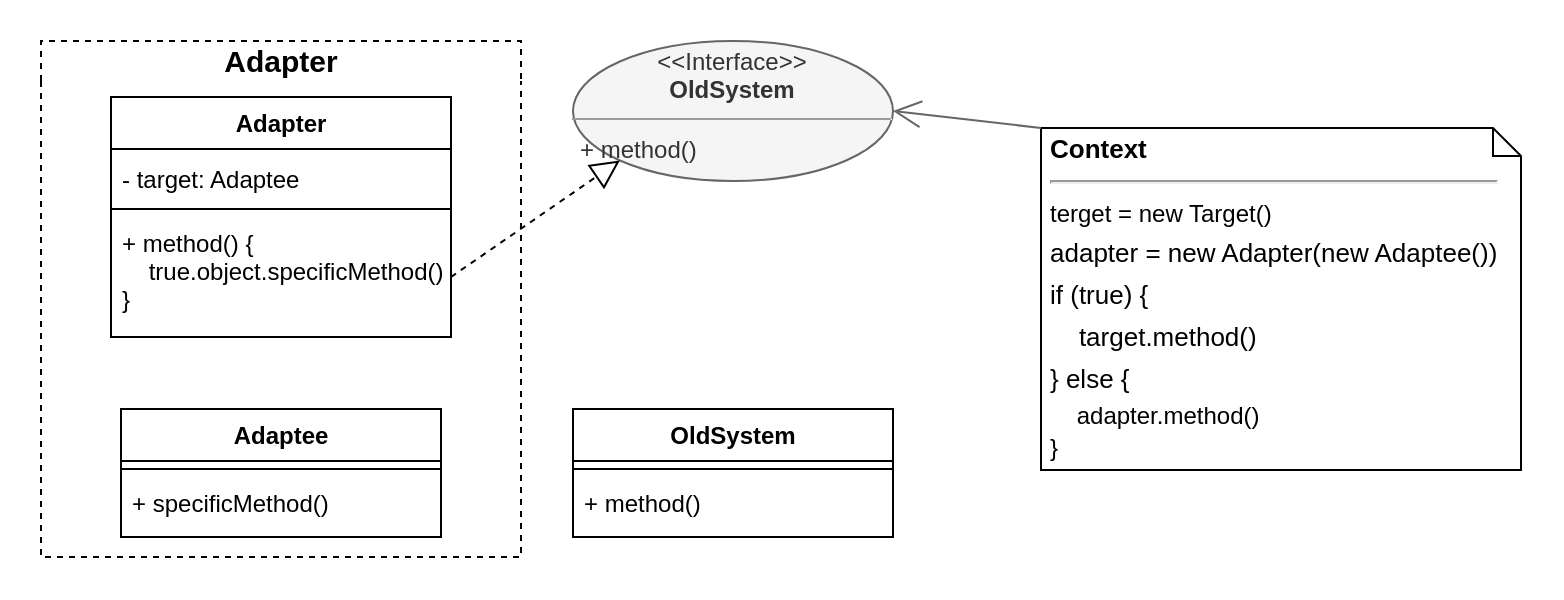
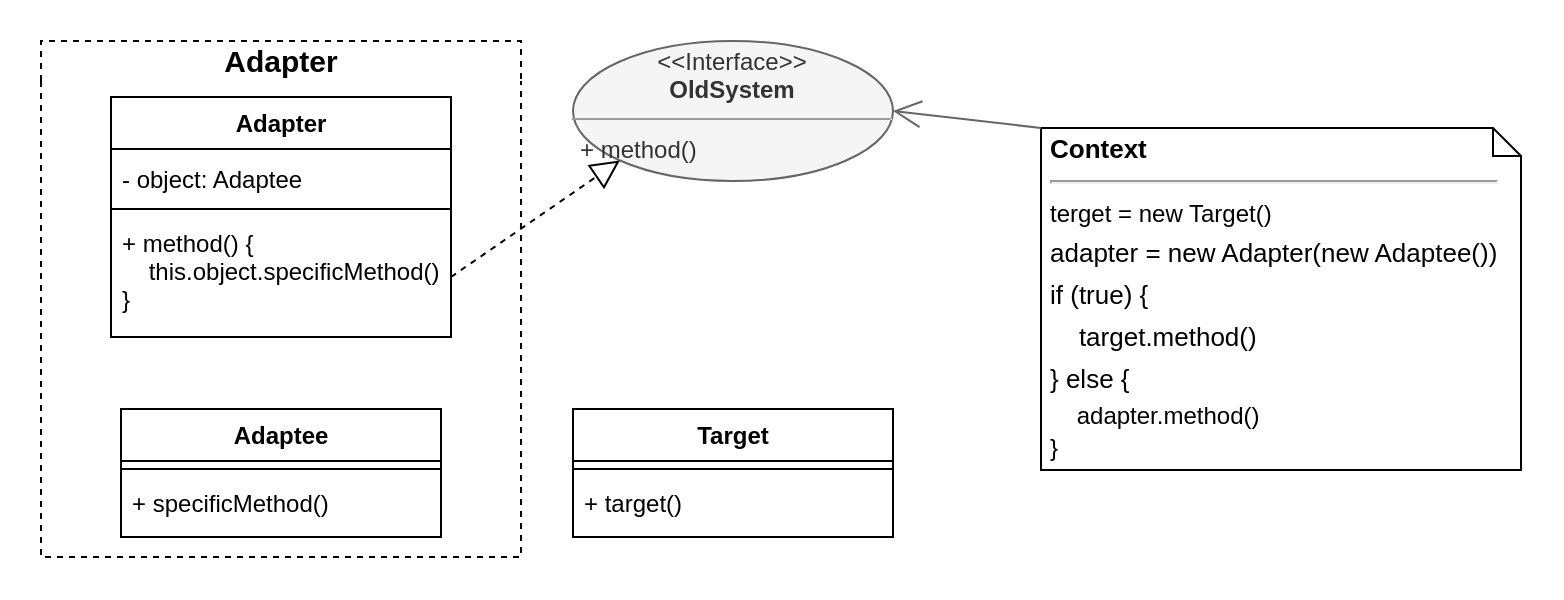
(227, 180) -> (227, 180)
(196, 244) -> (196, 244)
(734, 437) -> (734, 437)
(648, 504) -> (648, 504)
